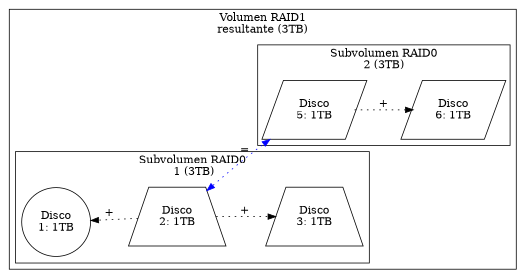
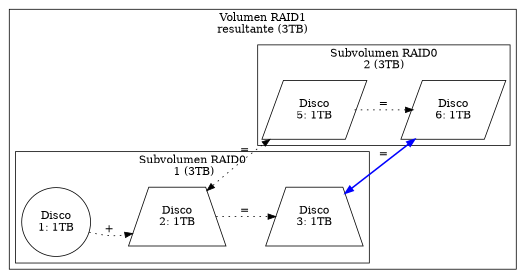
(384, 104) -> (384, 104)
(238, 164) -> (238, 164)
none -> (380, 166)
(245, 211) -> (245, 211)
(118, 219) -> (107, 235)
